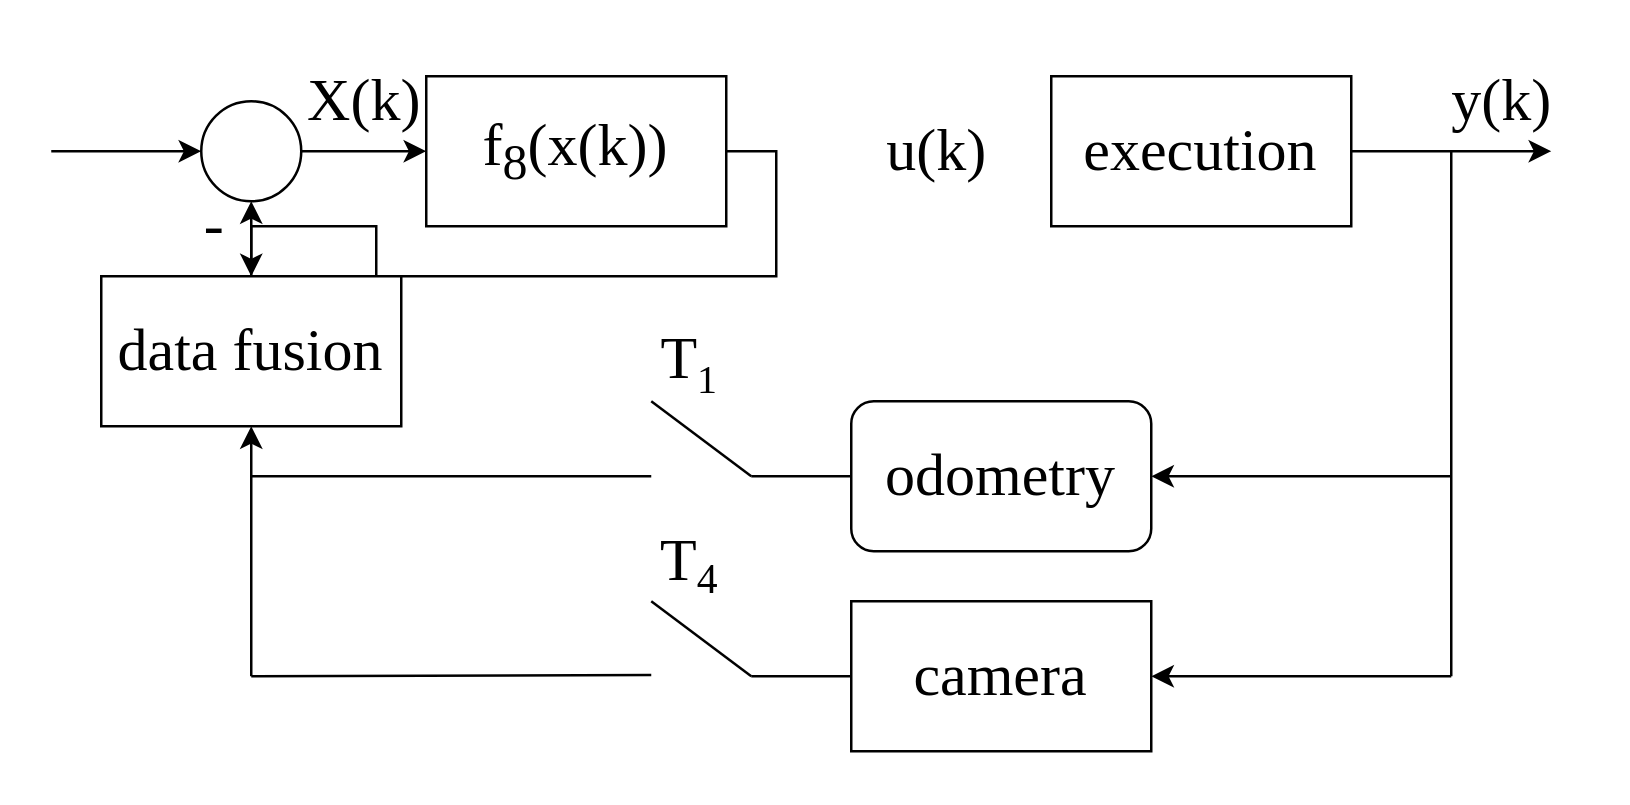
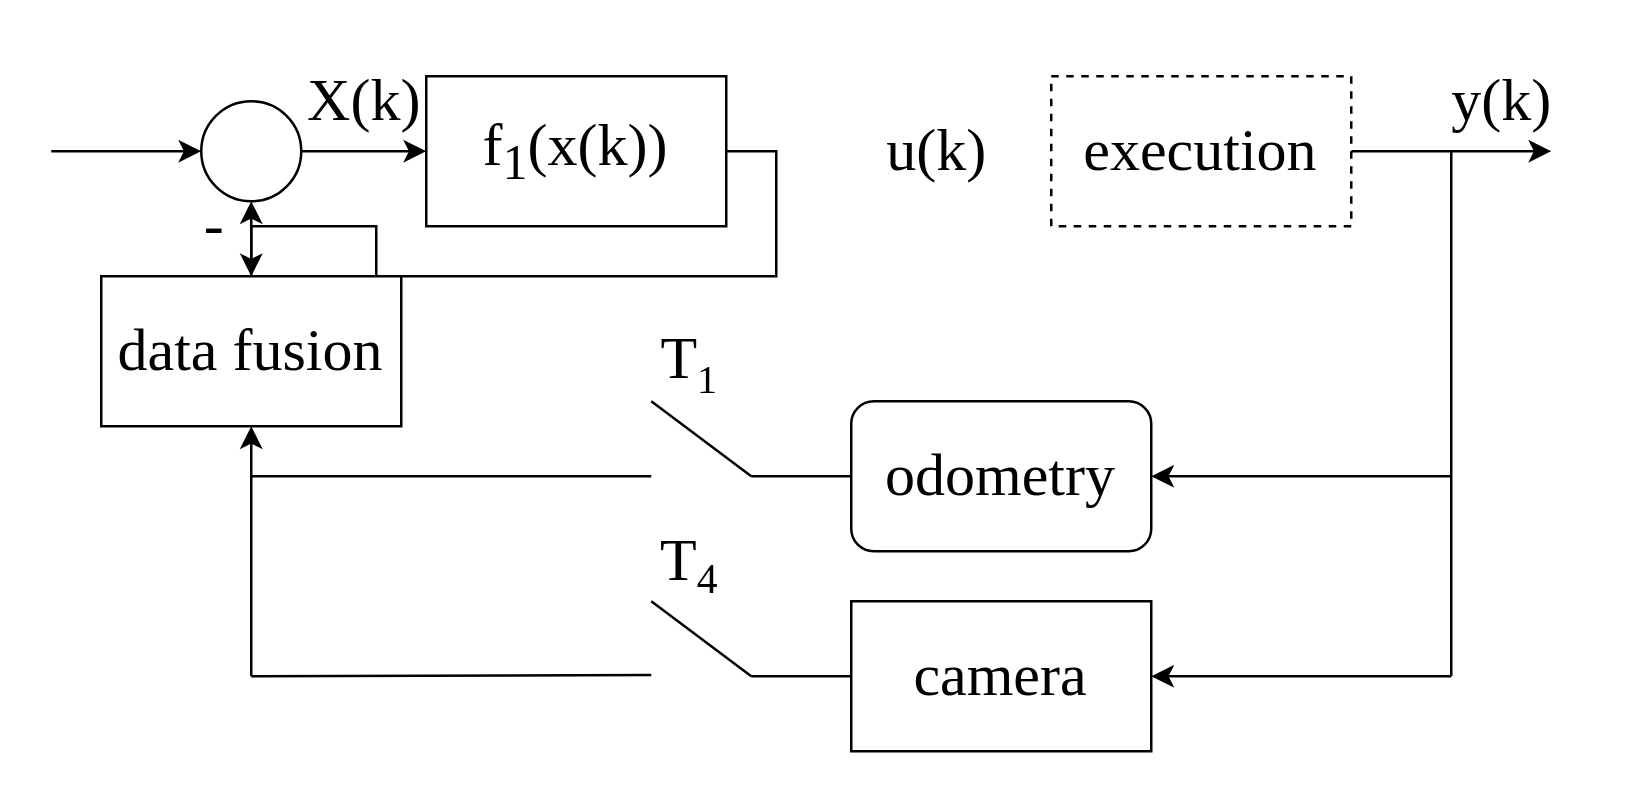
(576, 151) -> (576, 151)
(1201, 151) -> (1201, 151)
